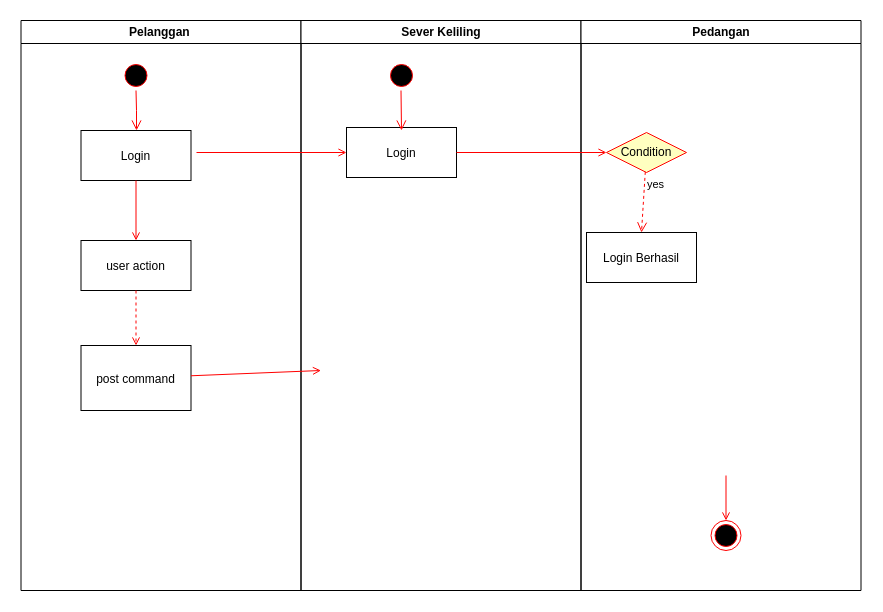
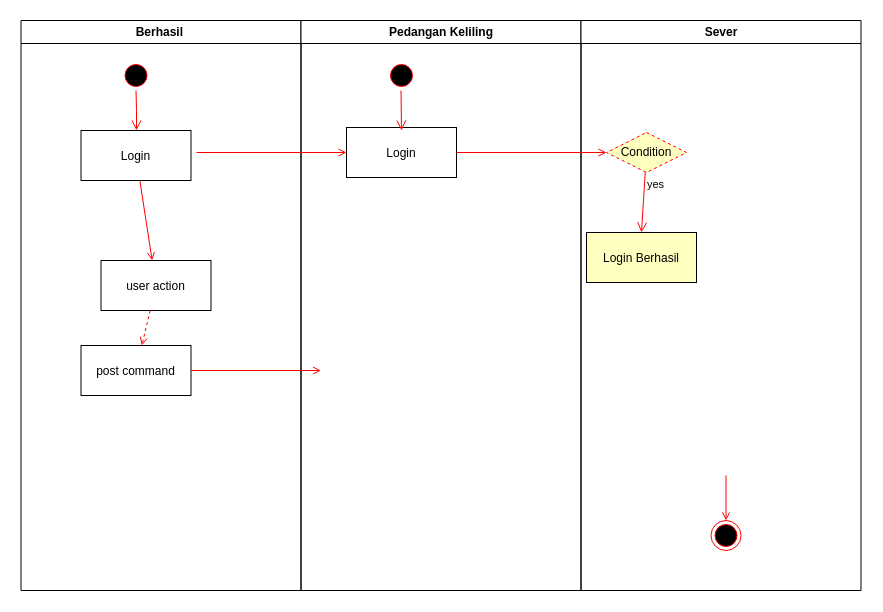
(162, 33) -> (162, 33)
(442, 33) -> (442, 33)
(722, 33) -> (722, 33)
(647, 153) -> (647, 153)
(643, 201) -> (643, 201)
(642, 258) -> (642, 258)
(136, 266) -> (156, 286)
(136, 378) -> (136, 371)
